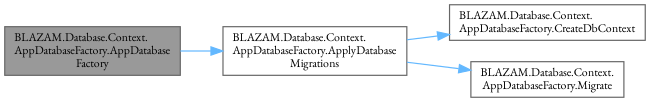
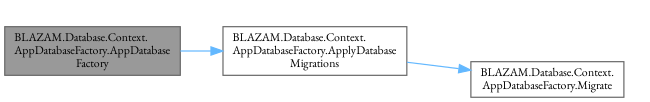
(547, 23) -> none
